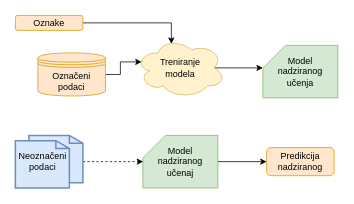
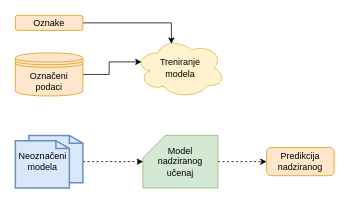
(256, 68) -> none
(300, 72) -> none
(72, 74) -> (49, 74)
(43, 162) -> (43, 162)
(238, 162) -> (238, 162)
